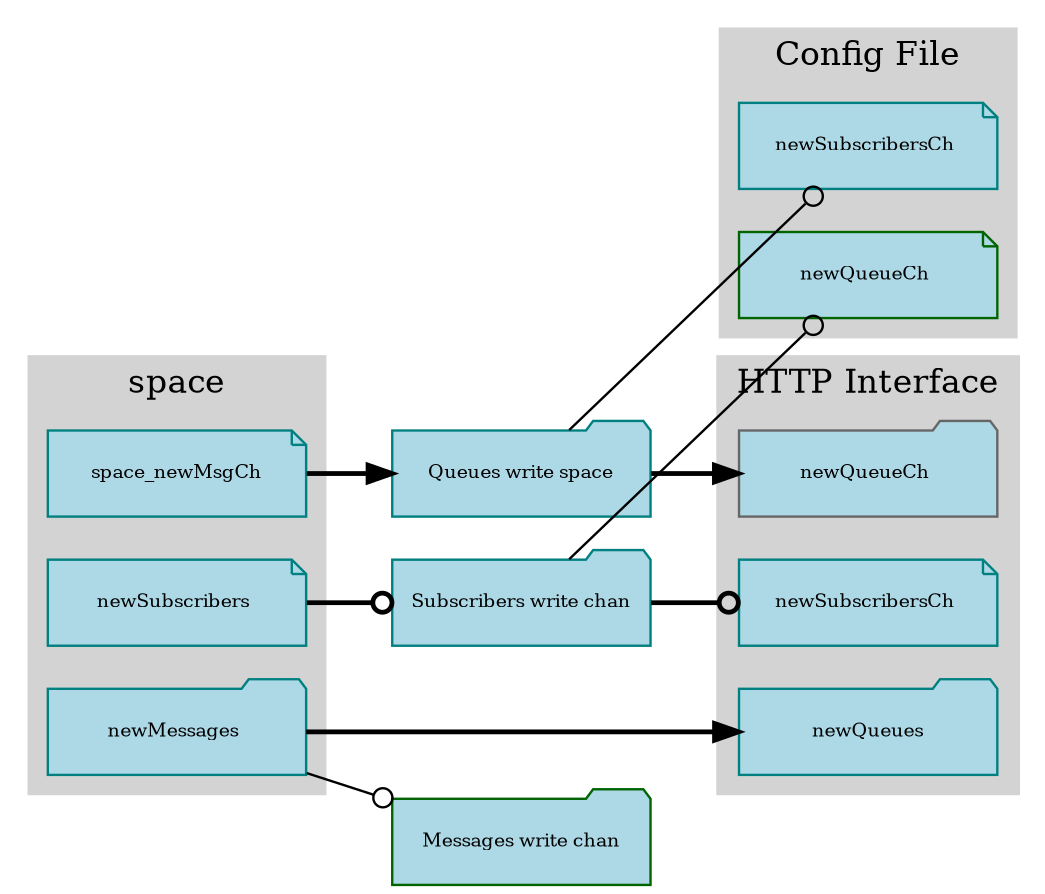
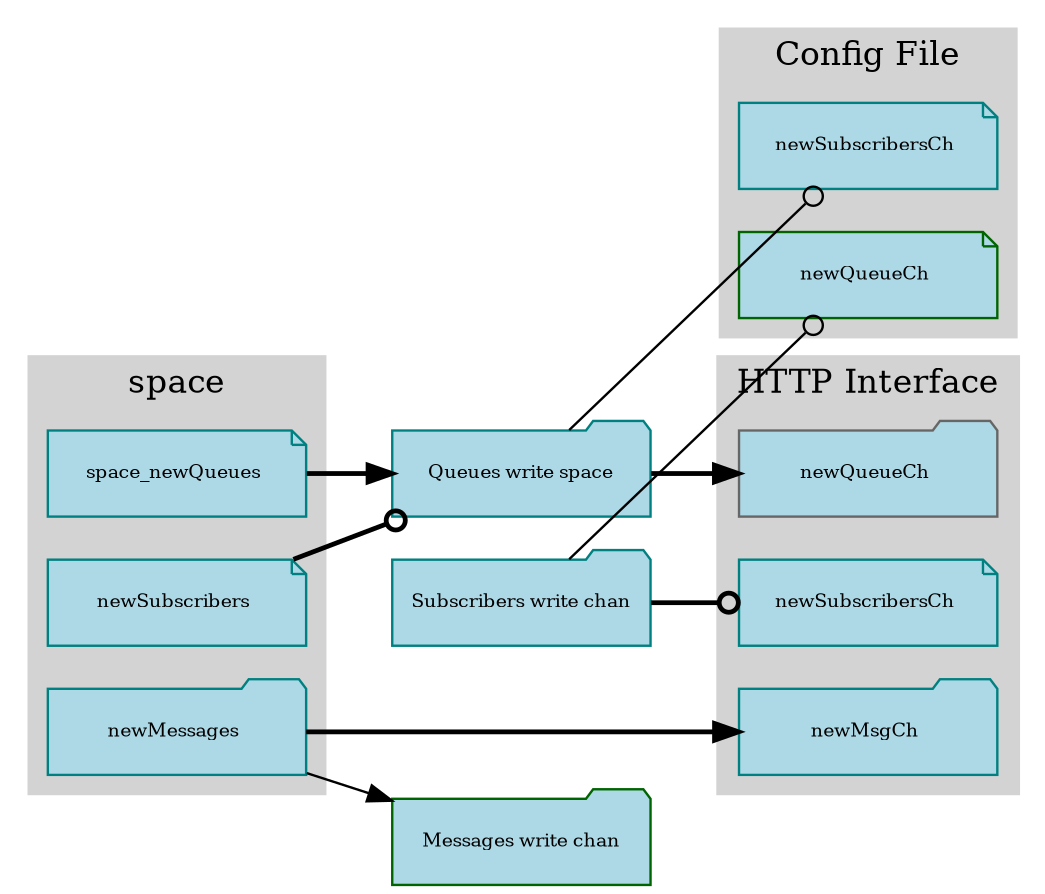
(177, 474) -> (177, 474)
(340, 603) -> (340, 542)
(868, 732) -> (868, 732)
(340, 784) -> (340, 784)
